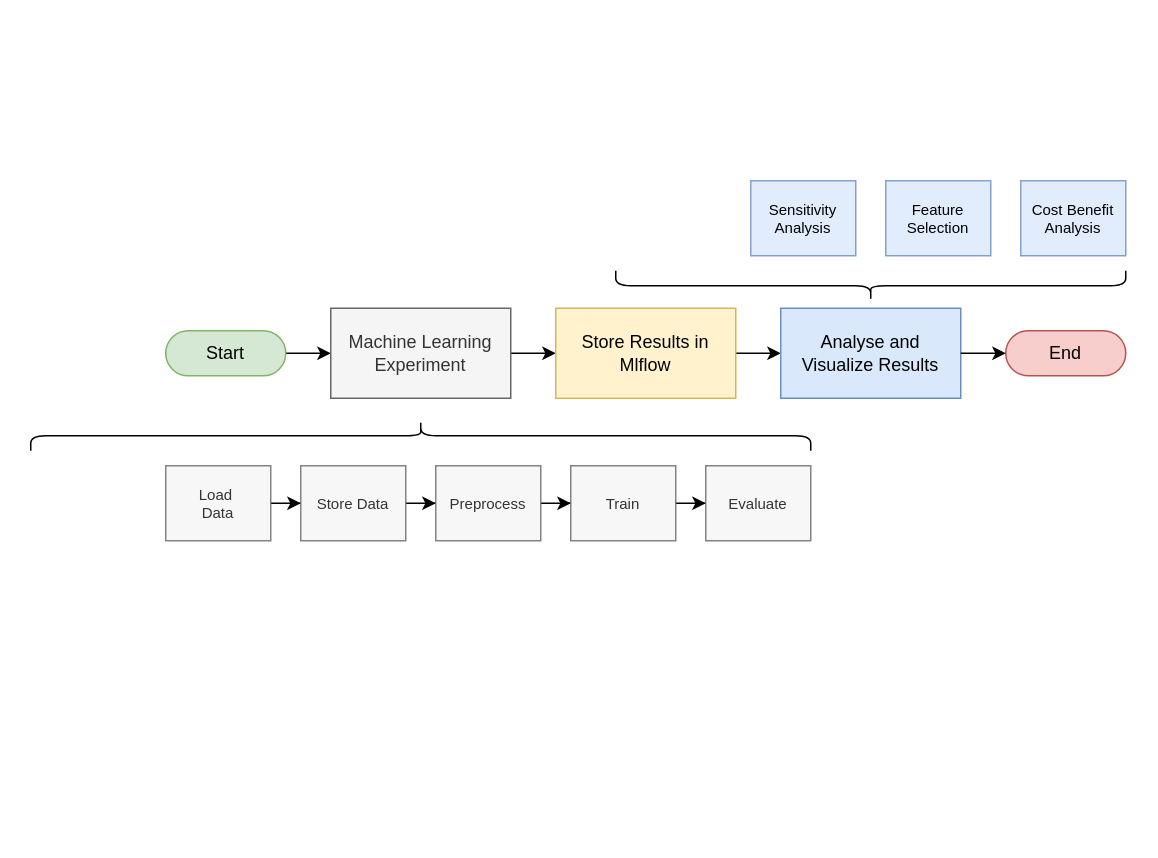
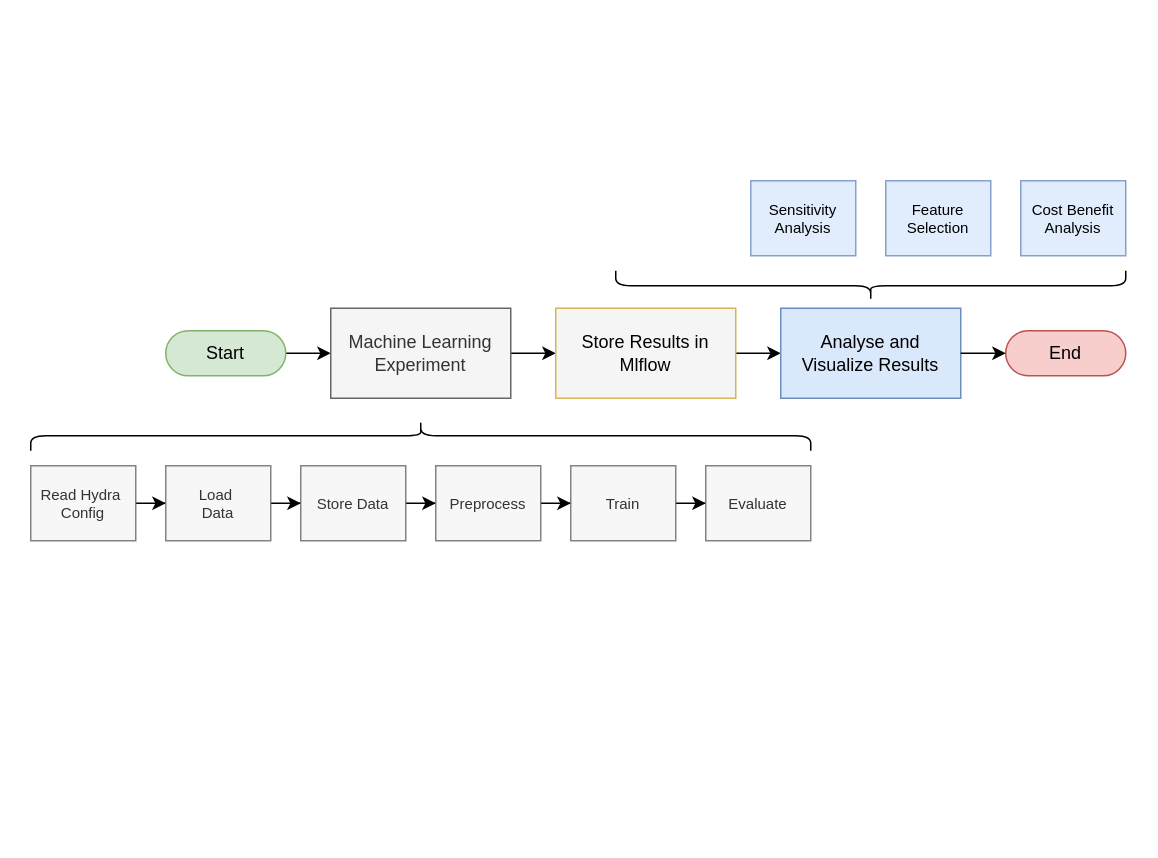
(646, 353) -> (646, 353)
none -> (83, 503)
none -> (156, 503)
